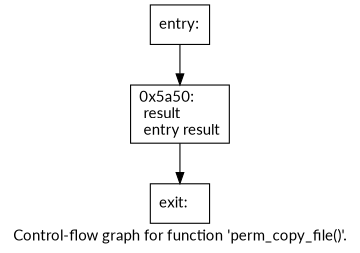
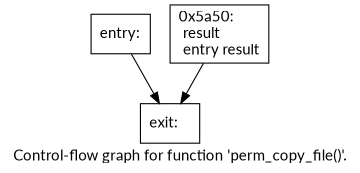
(180, 59) -> (143, 74)
